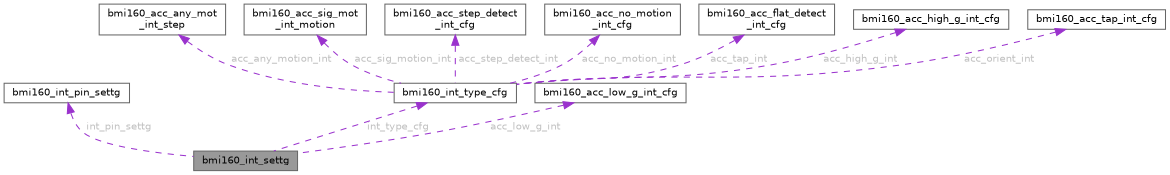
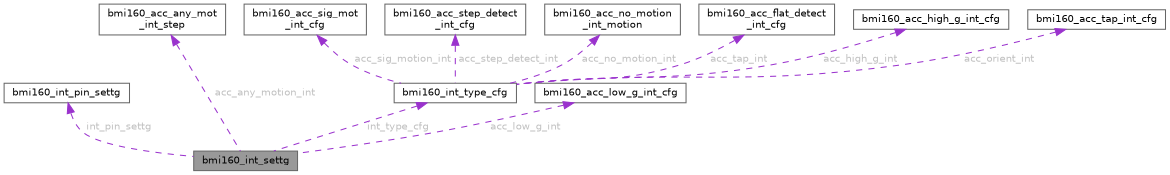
(305, 20) -> (305, 20)
(613, 20) -> (613, 20)
(287, 81) -> (208, 98)
